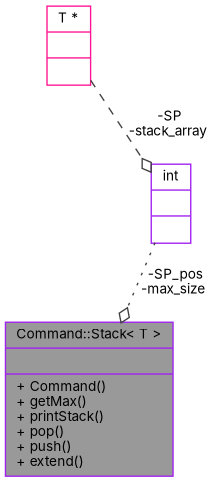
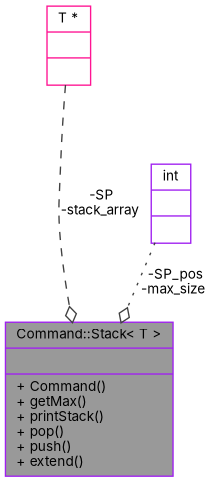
(116, 119) -> (59, 196)
